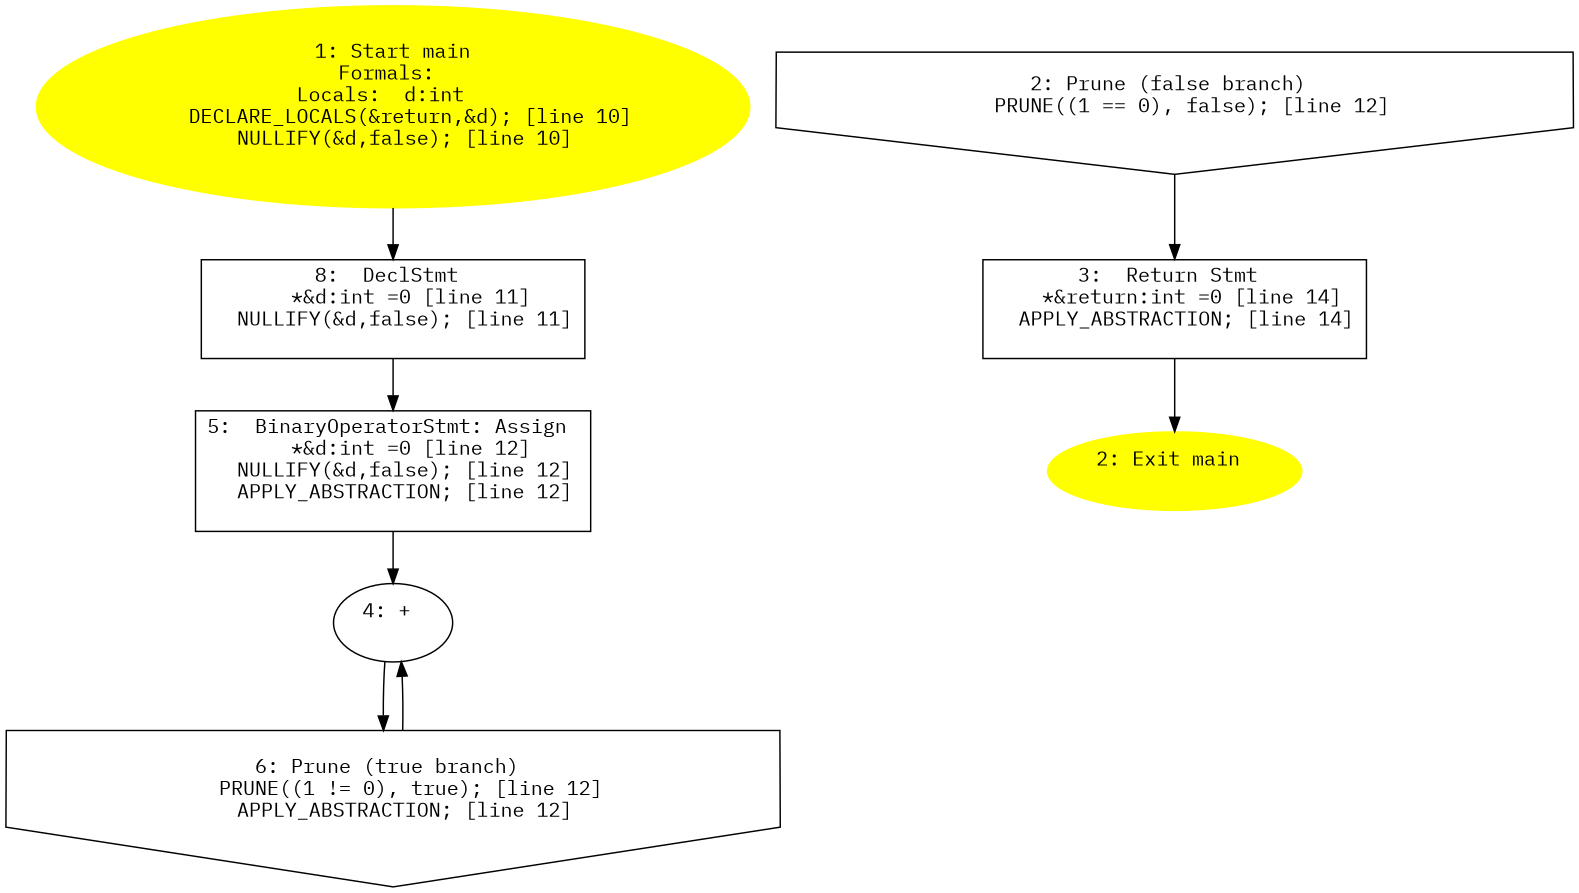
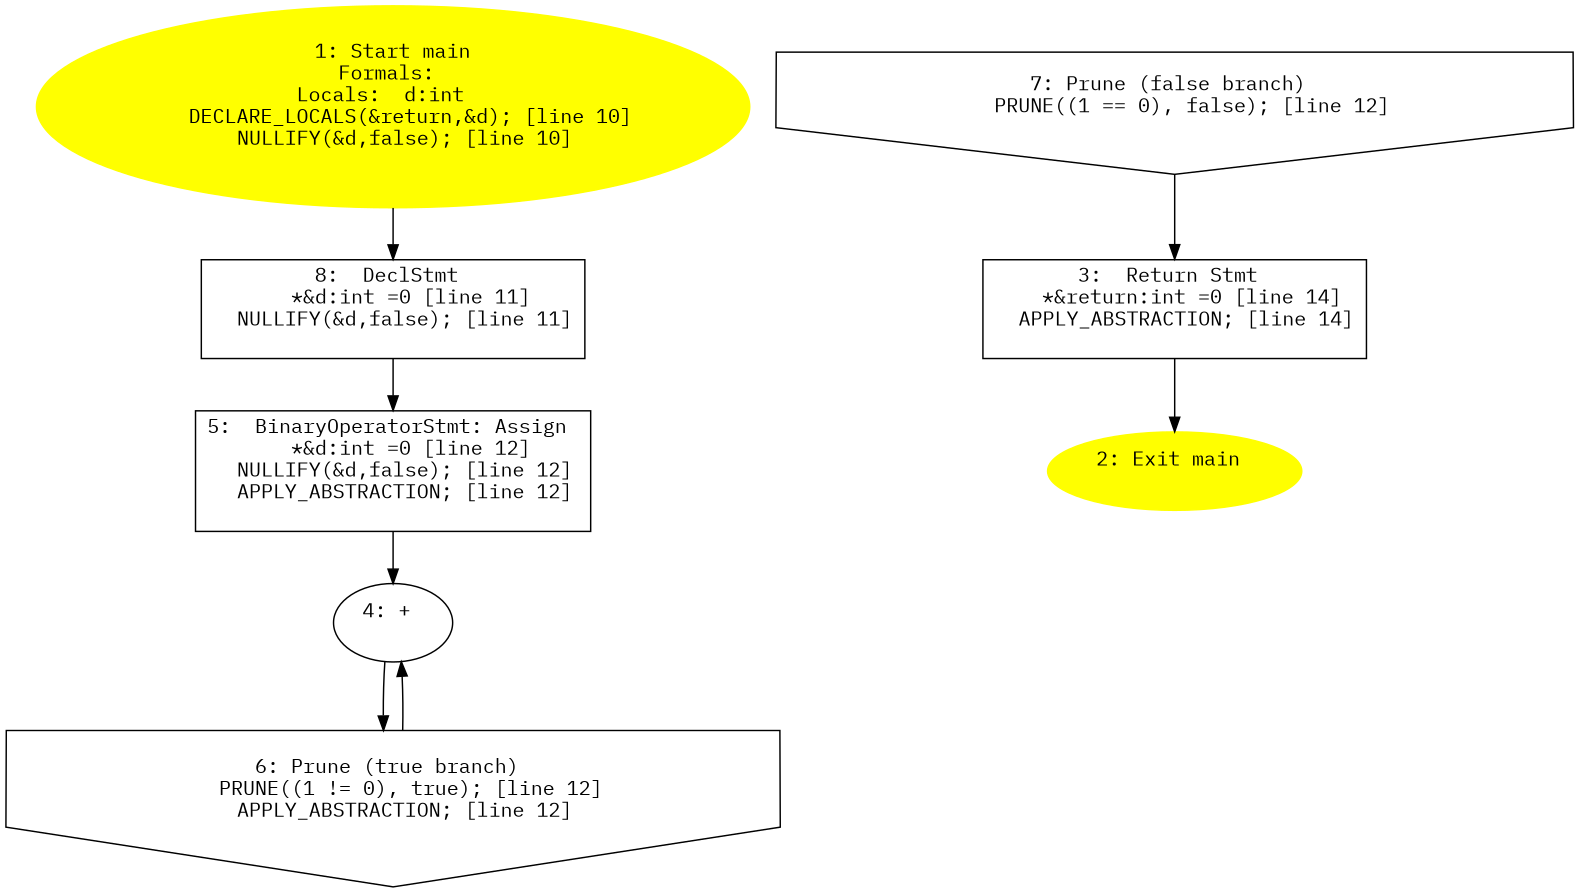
(1175, 107) -> (1175, 107)
